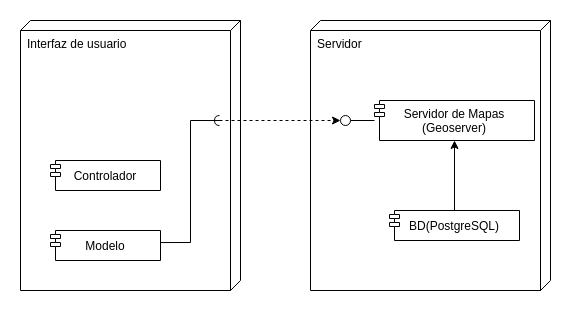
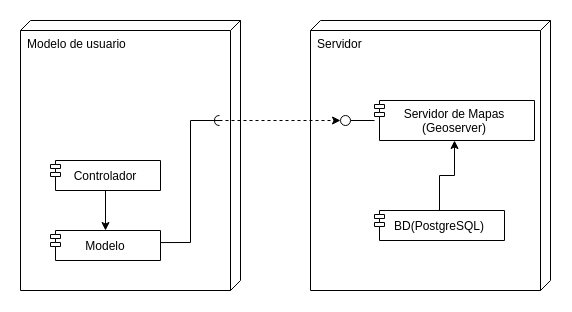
(87, 45) -> (78, 45)
none -> (106, 207)
(455, 226) -> (440, 226)
